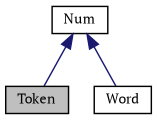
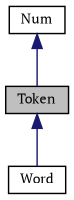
(105, 66) -> (37, 147)
